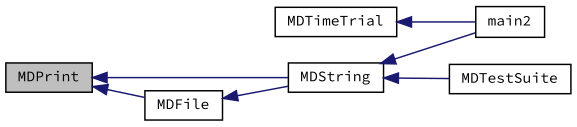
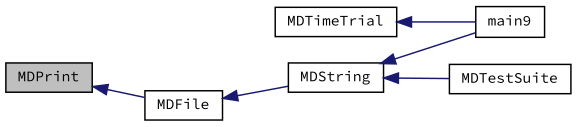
(510, 22) -> (510, 22)
(198, 78) -> none
